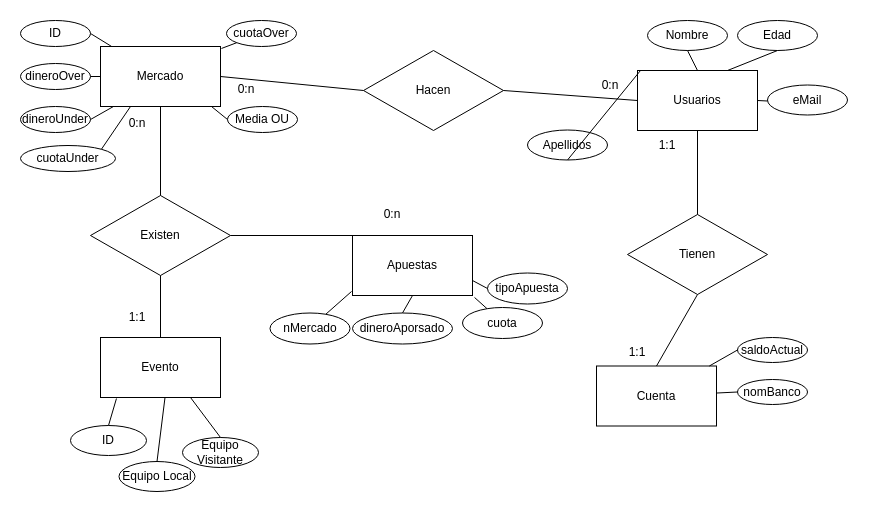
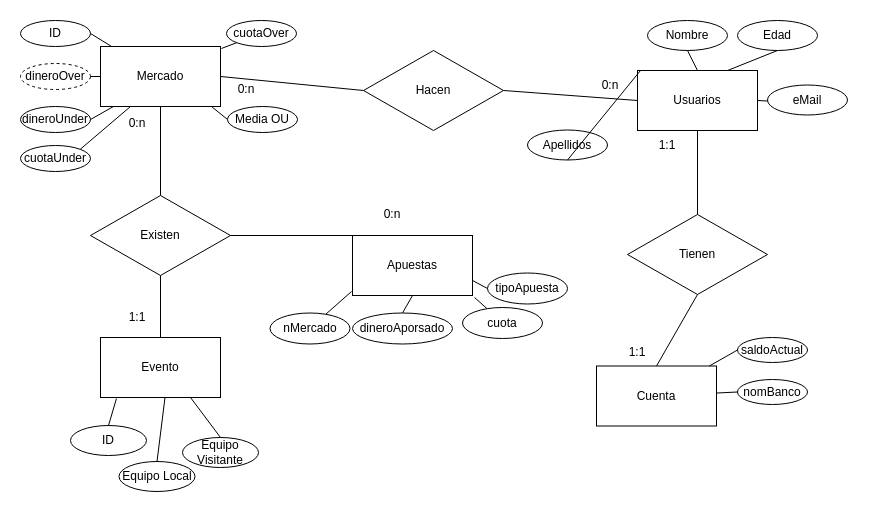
(56, 77) -> (56, 77)
(68, 159) -> (56, 159)
